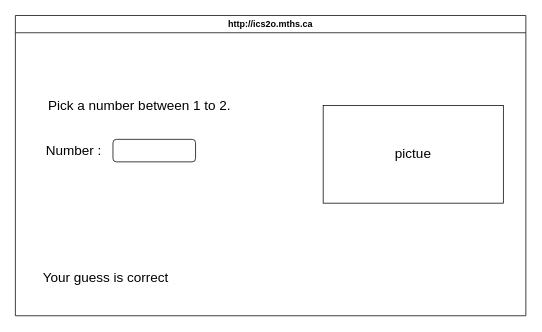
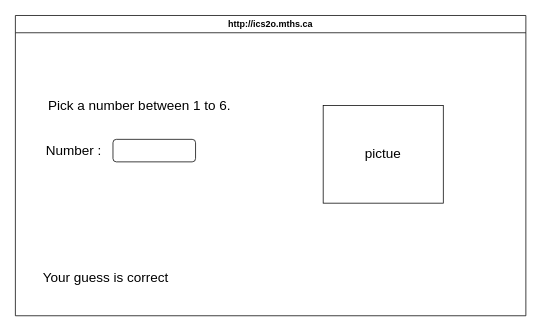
(140, 105) -> (140, 105)
(413, 154) -> (383, 154)
